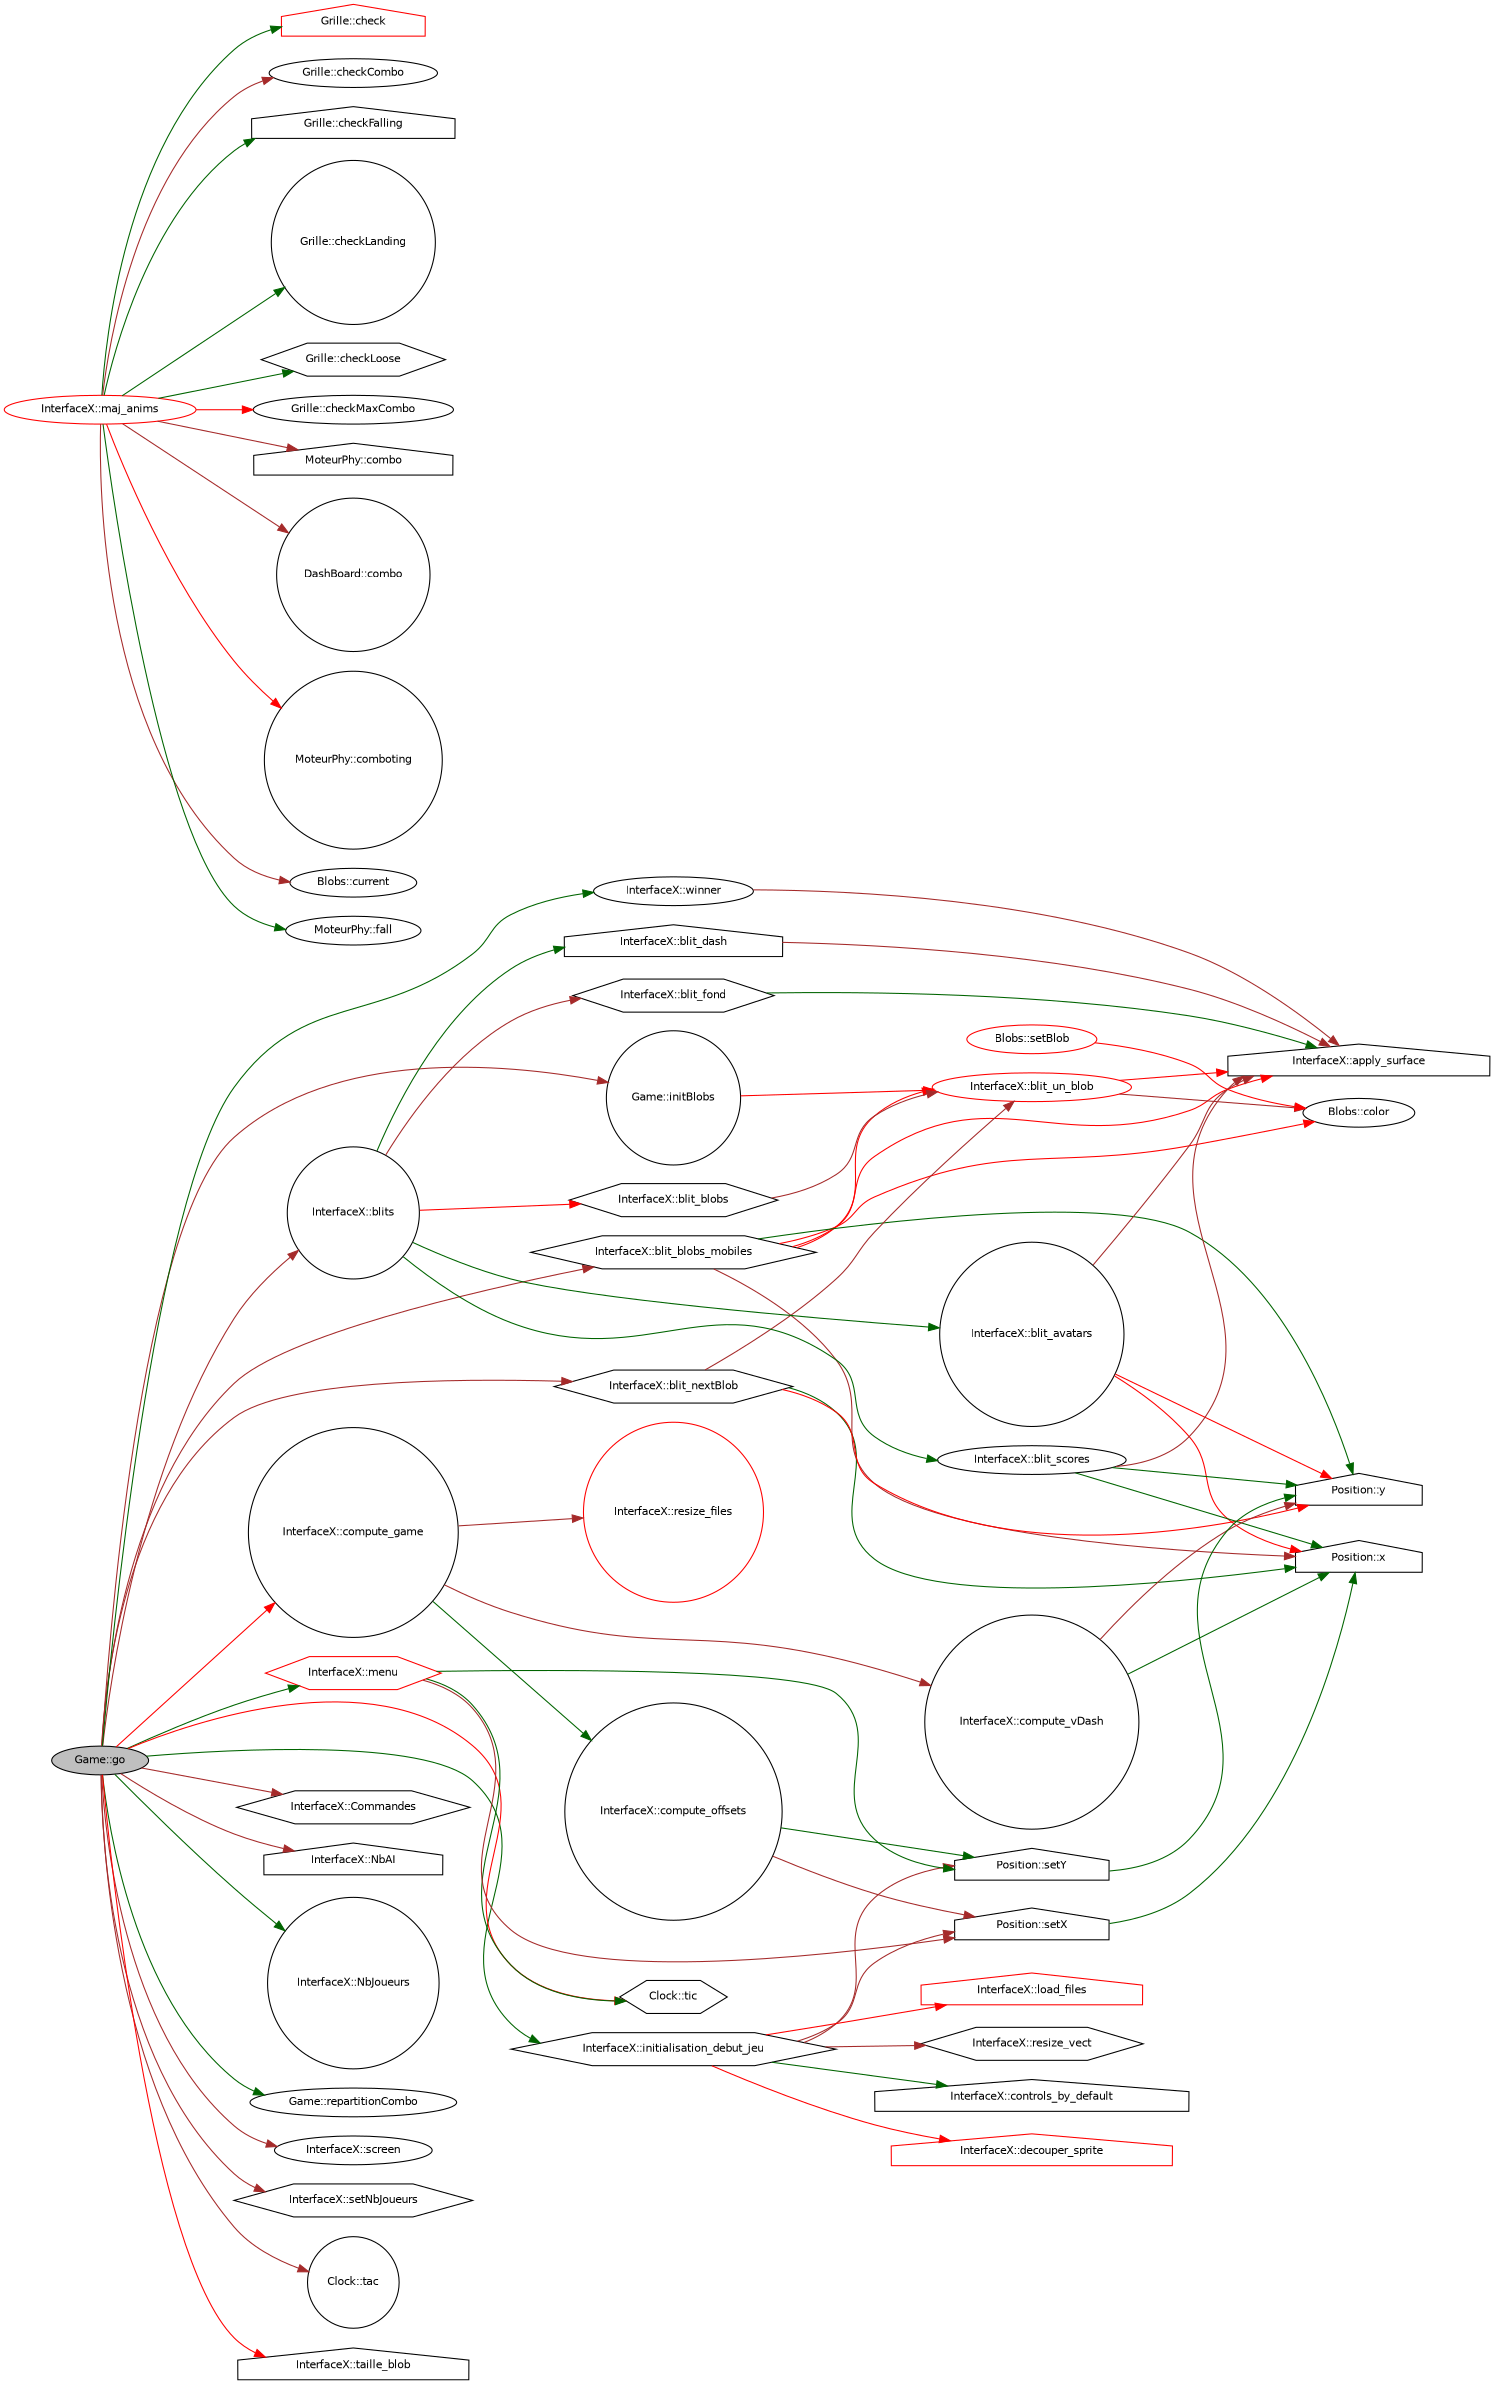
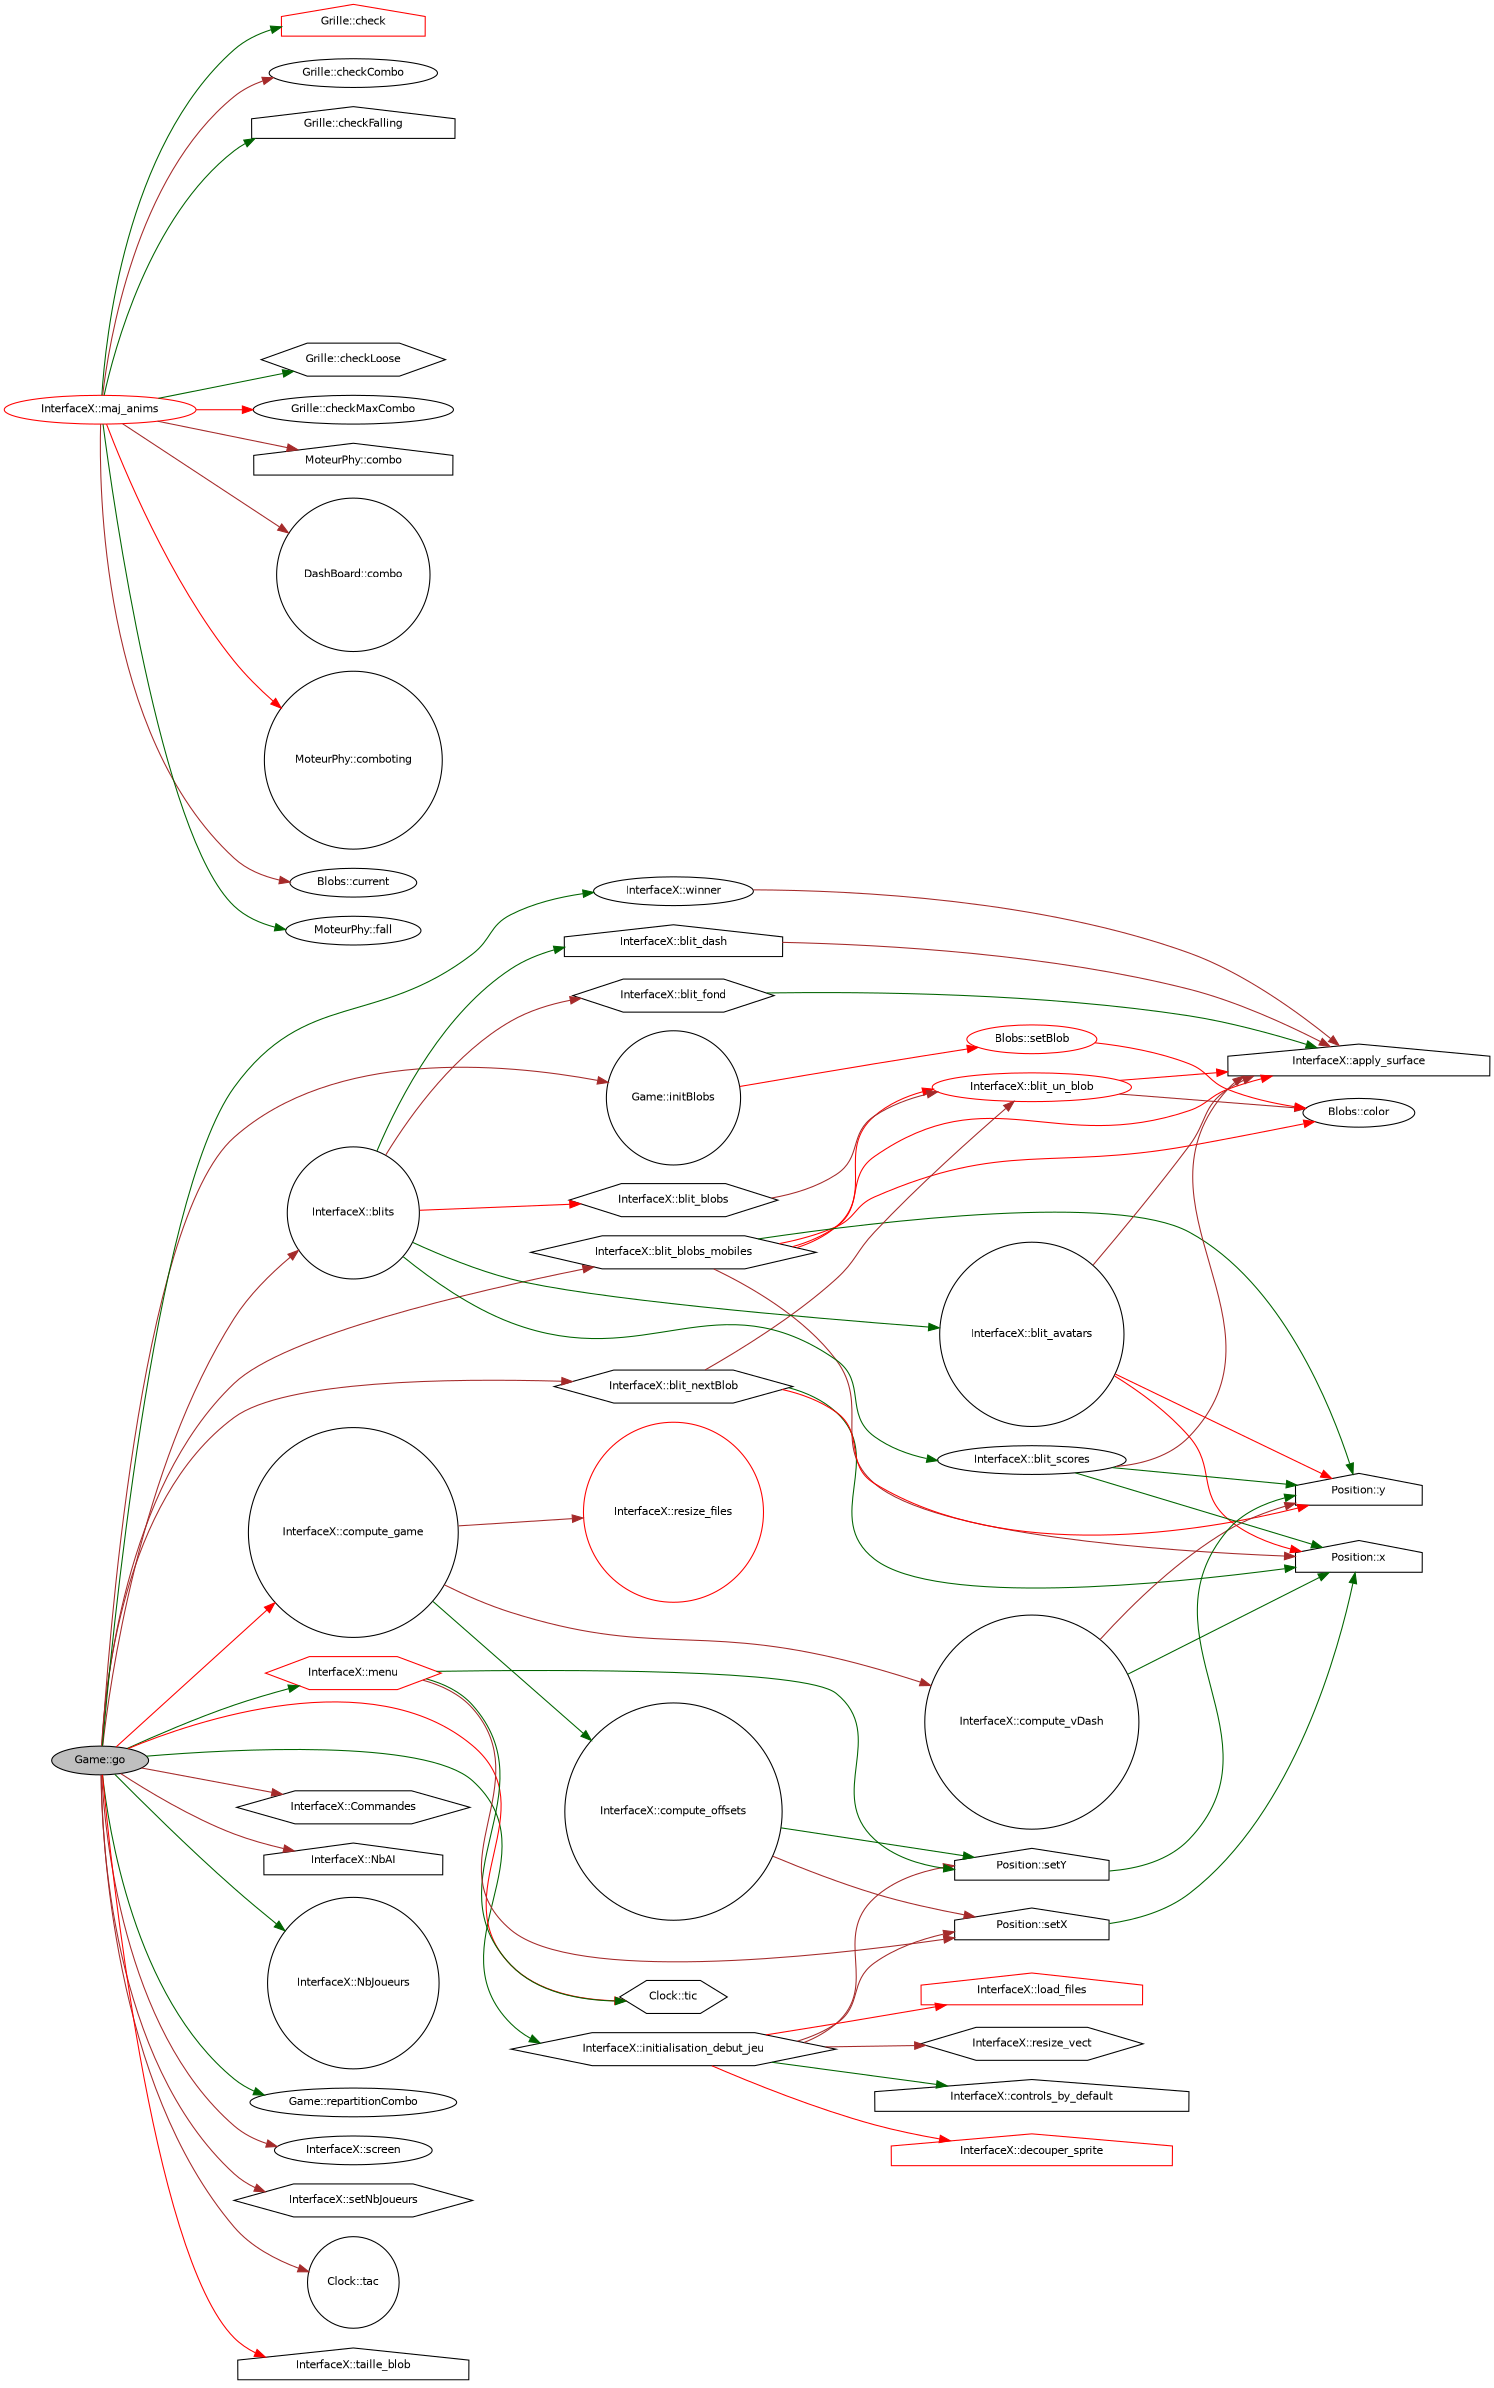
(353, 242) -> none
(832, 1093) -> (853, 1067)
